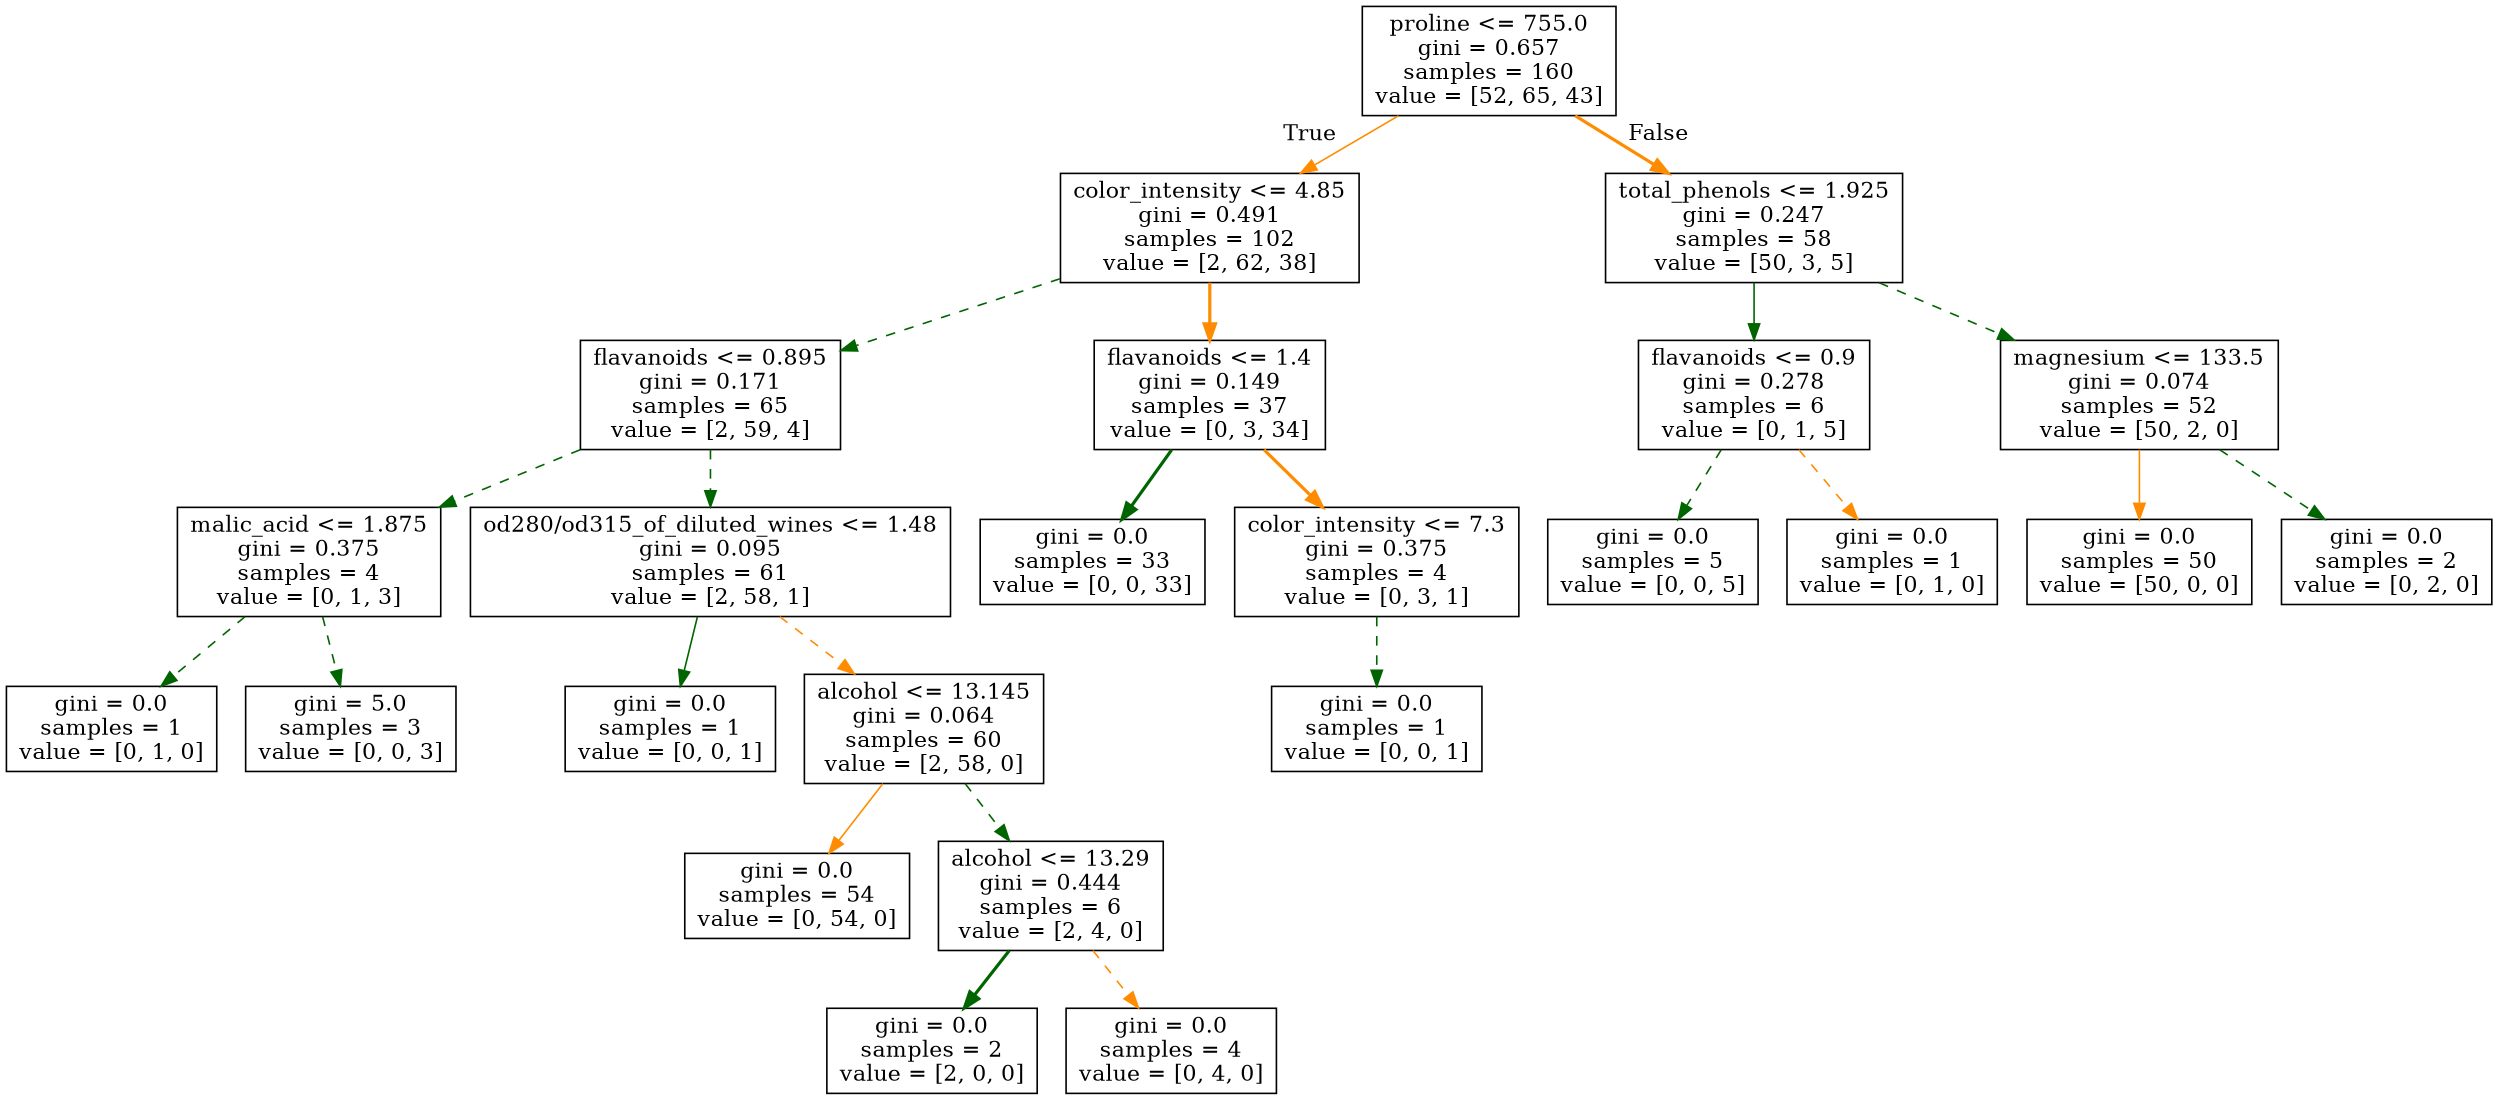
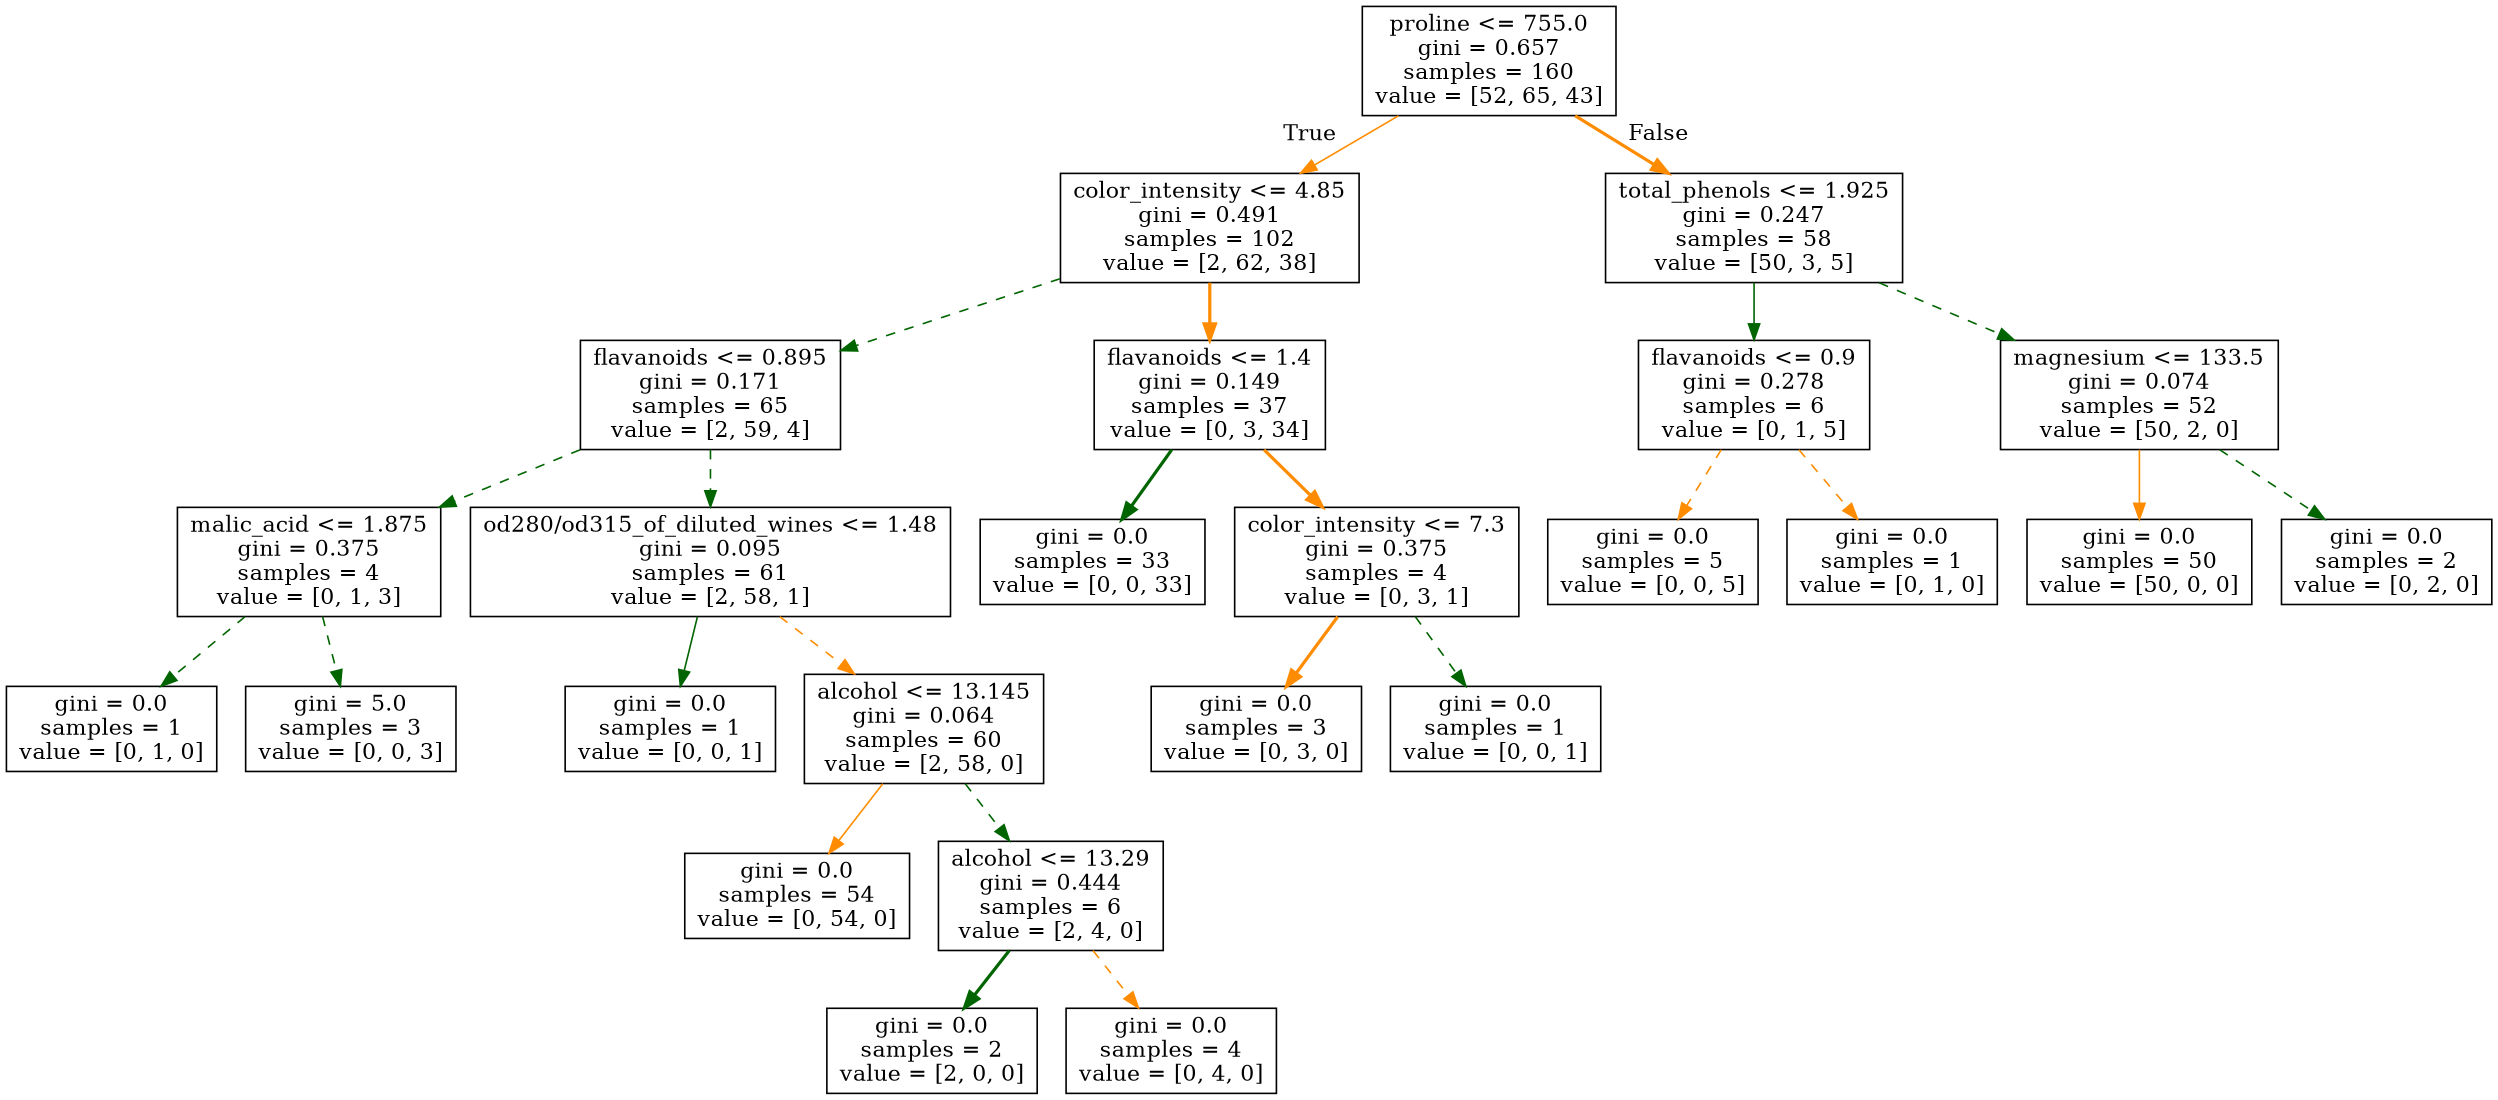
(1704, 478) -> (1704, 478)
none -> (1256, 729)
